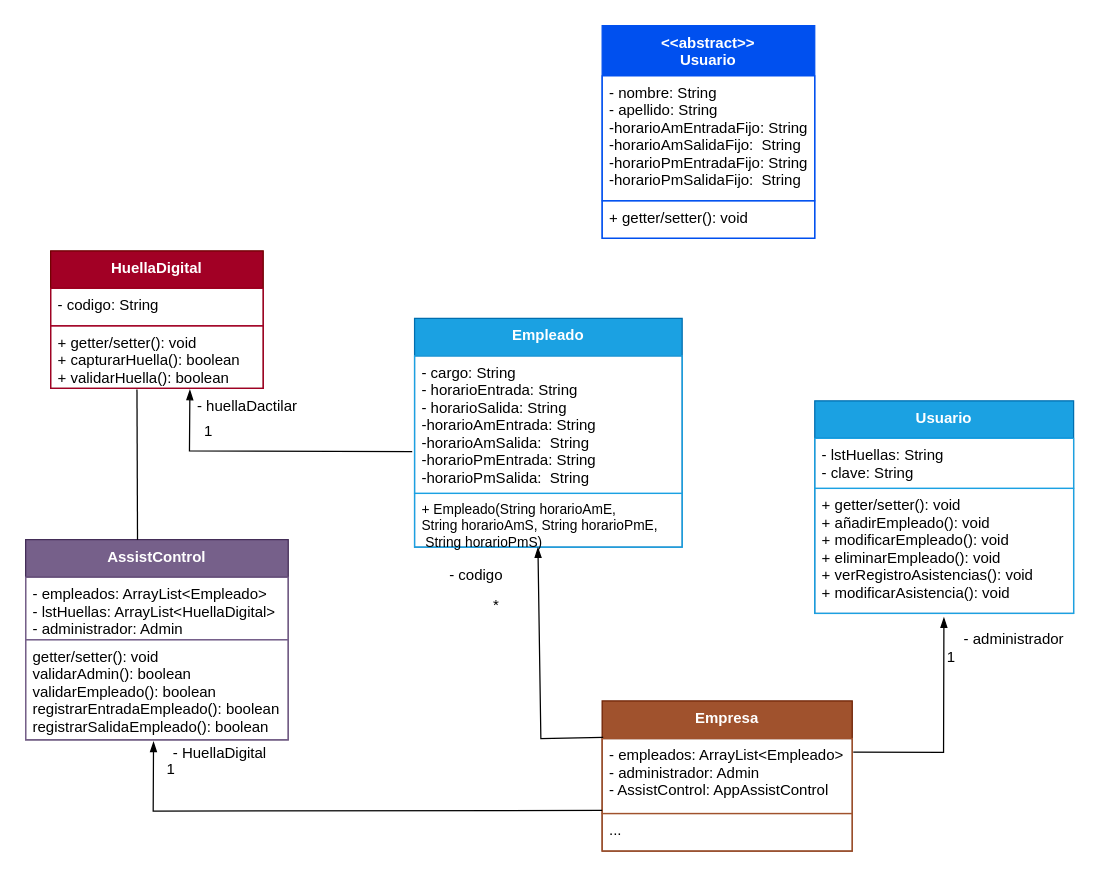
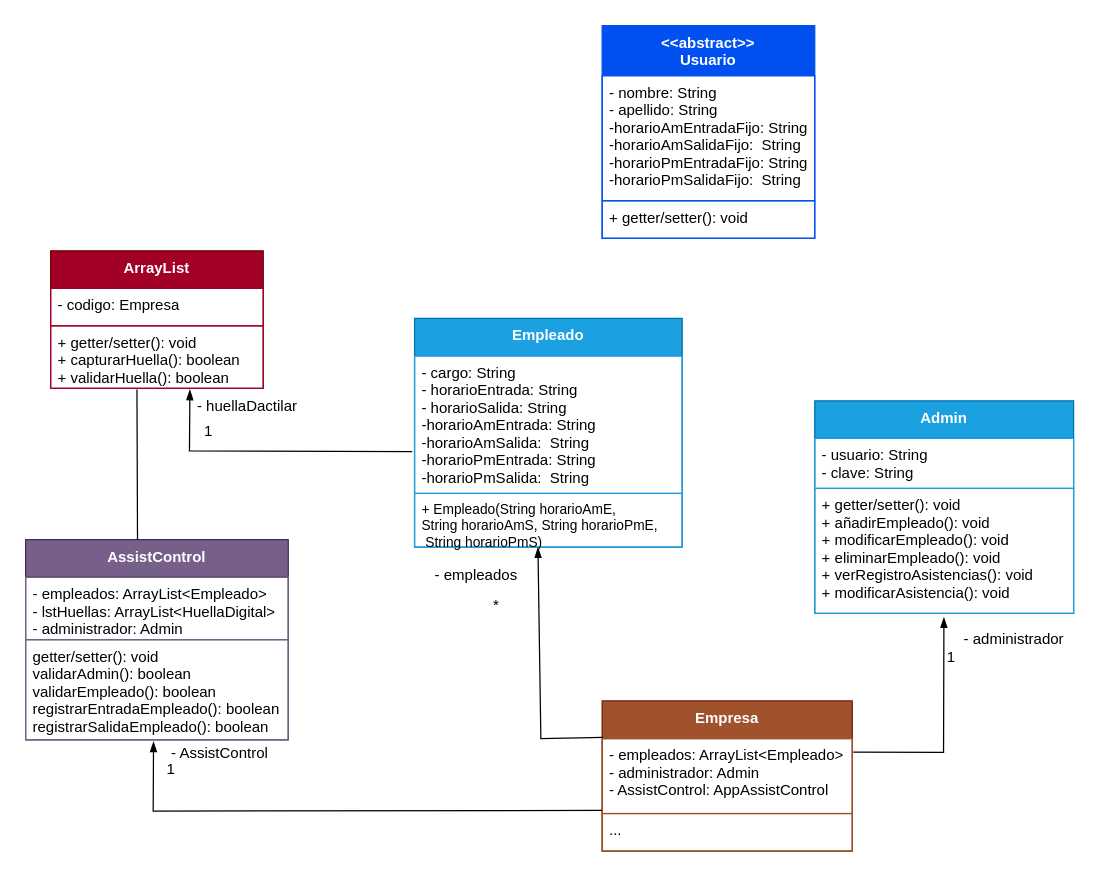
(156, 268) -> (156, 268)
(115, 305) -> (121, 305)
(943, 418) -> (943, 418)
(892, 455) -> (883, 455)
(476, 576) -> (476, 576)
(220, 753) -> (220, 753)
